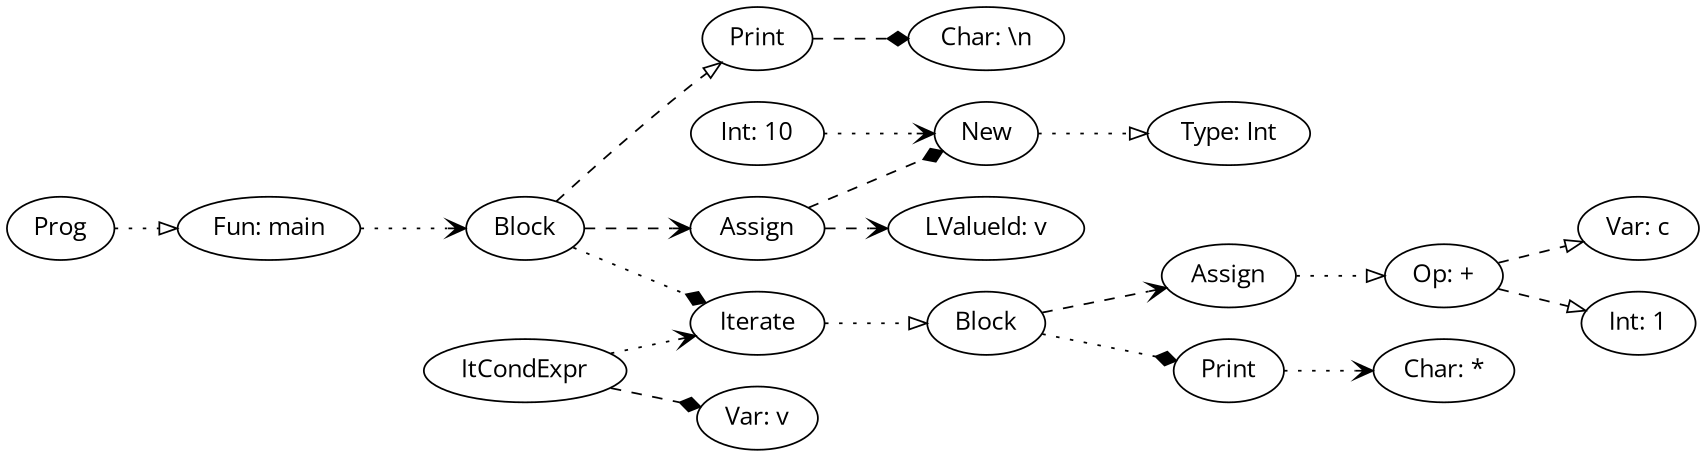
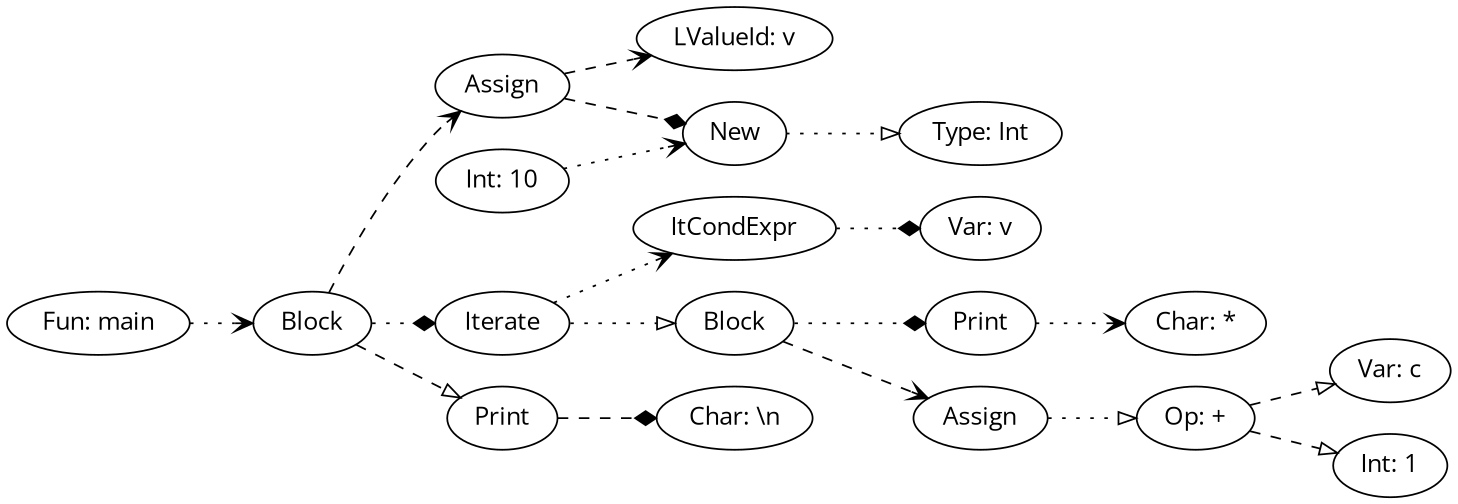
(61, 228) -> none
(644, 346) -> (605, 282)
(645, 395) -> (867, 228)
